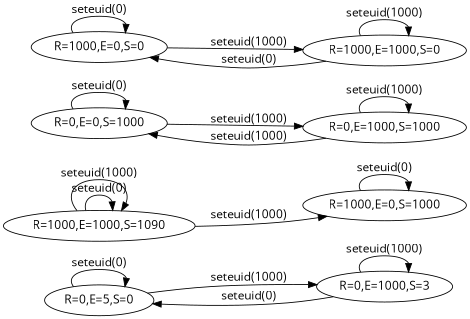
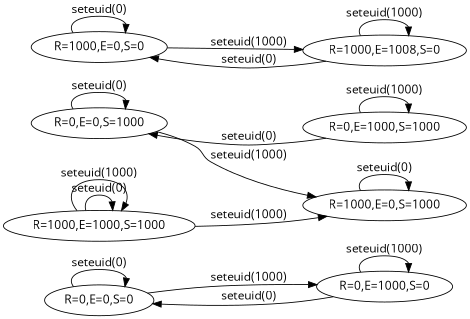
(385, 50) -> (385, 50)
(231, 125) -> (228, 171)
(249, 136) -> (249, 136)
(99, 226) -> (99, 226)
(385, 287) -> (385, 287)
(99, 300) -> (99, 300)
